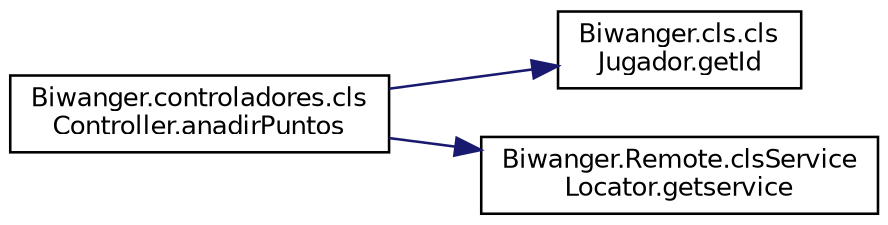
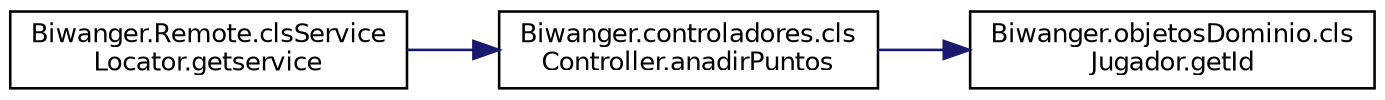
(680, 50) -> (1172, 50)
(422, 142) -> (440, 50)
